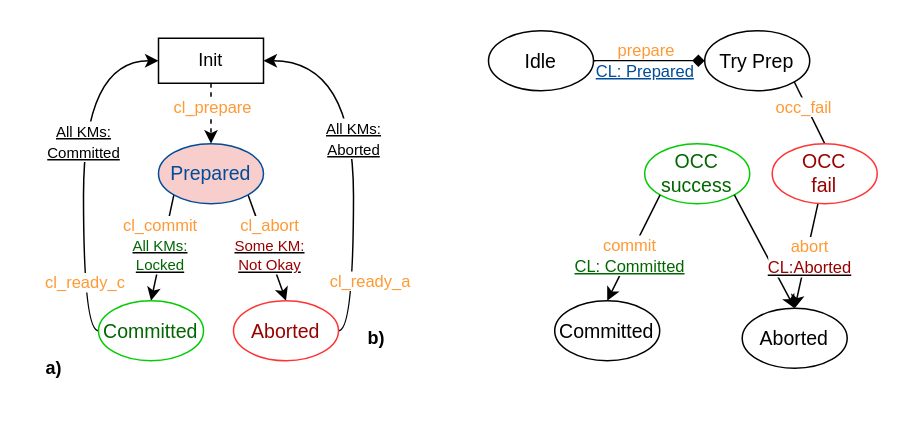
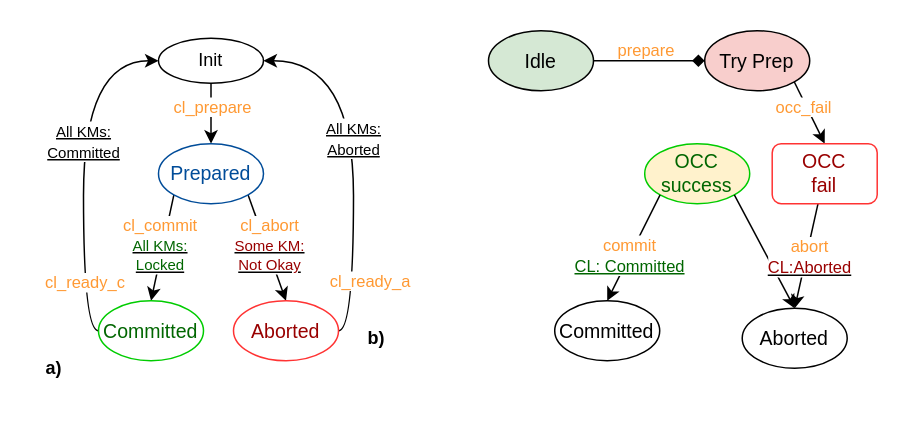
(211, 61) -> (211, 61)
(541, 61) -> (541, 61)
(757, 61) -> (757, 61)
(646, 65) -> none
(211, 122) -> (211, 122)
(821, 137) -> (819, 133)
(211, 174) -> (211, 174)
(697, 174) -> (697, 174)
(824, 174) -> (824, 174)
